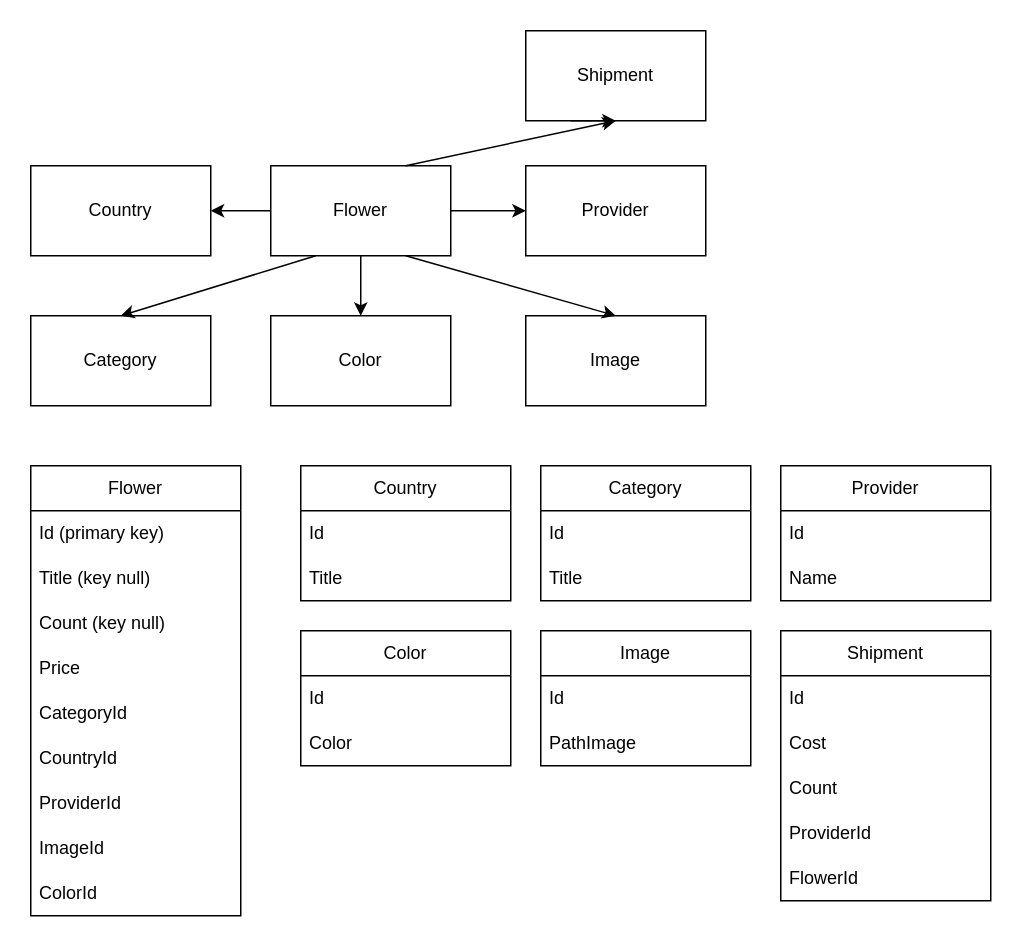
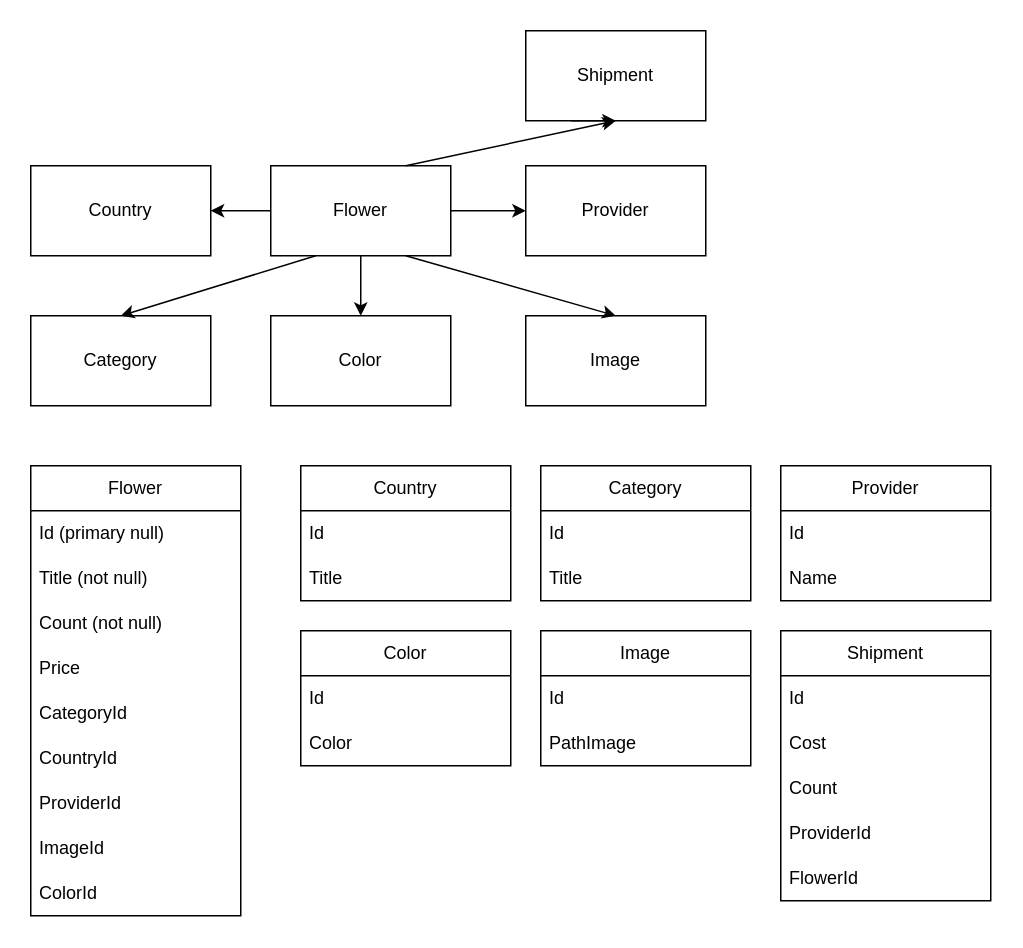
(113, 533) -> (114, 533)
(106, 578) -> (106, 578)
(111, 623) -> (111, 623)
